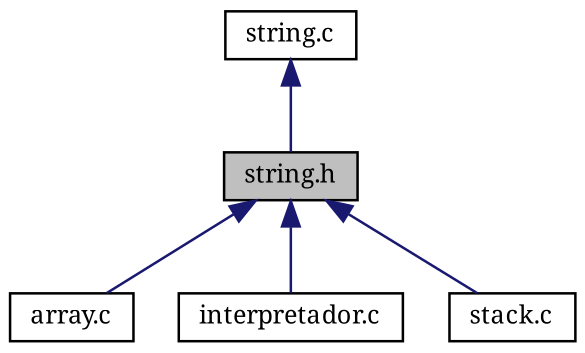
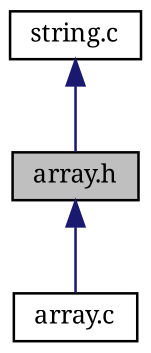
(291, 176) -> (76, 176)
(291, 317) -> none
(512, 317) -> none
